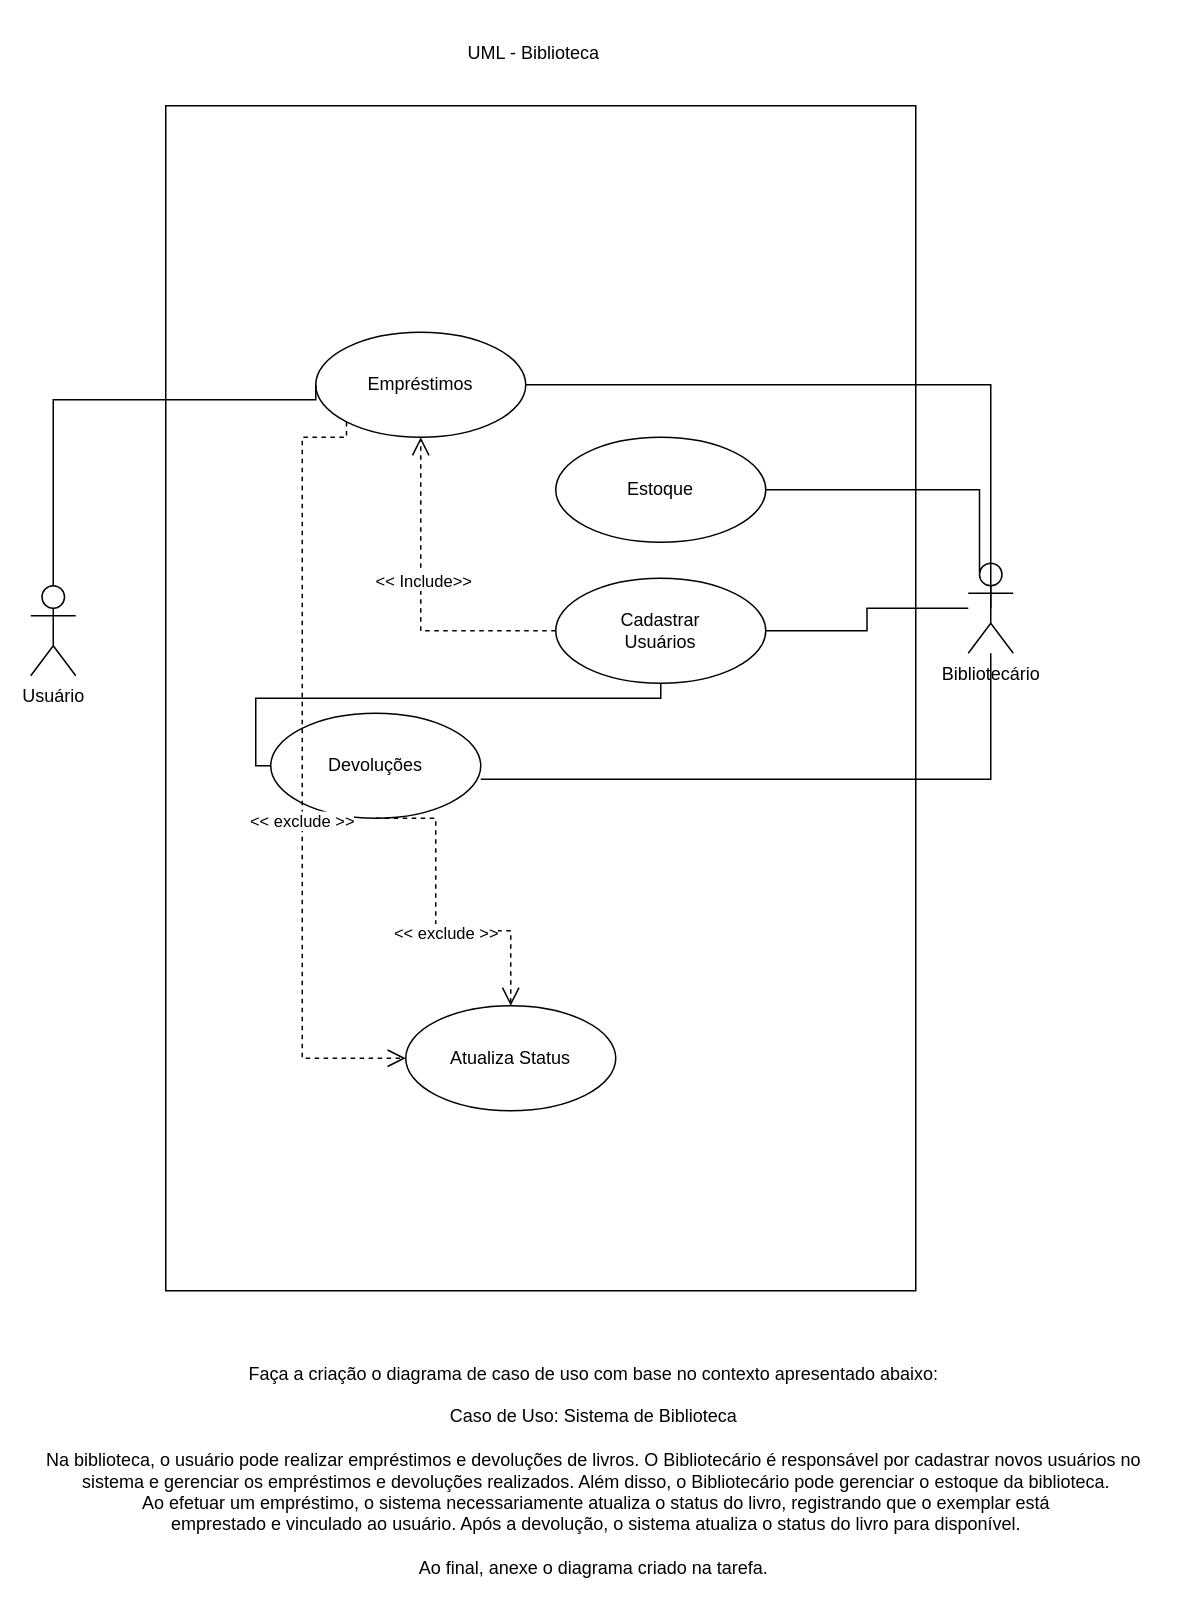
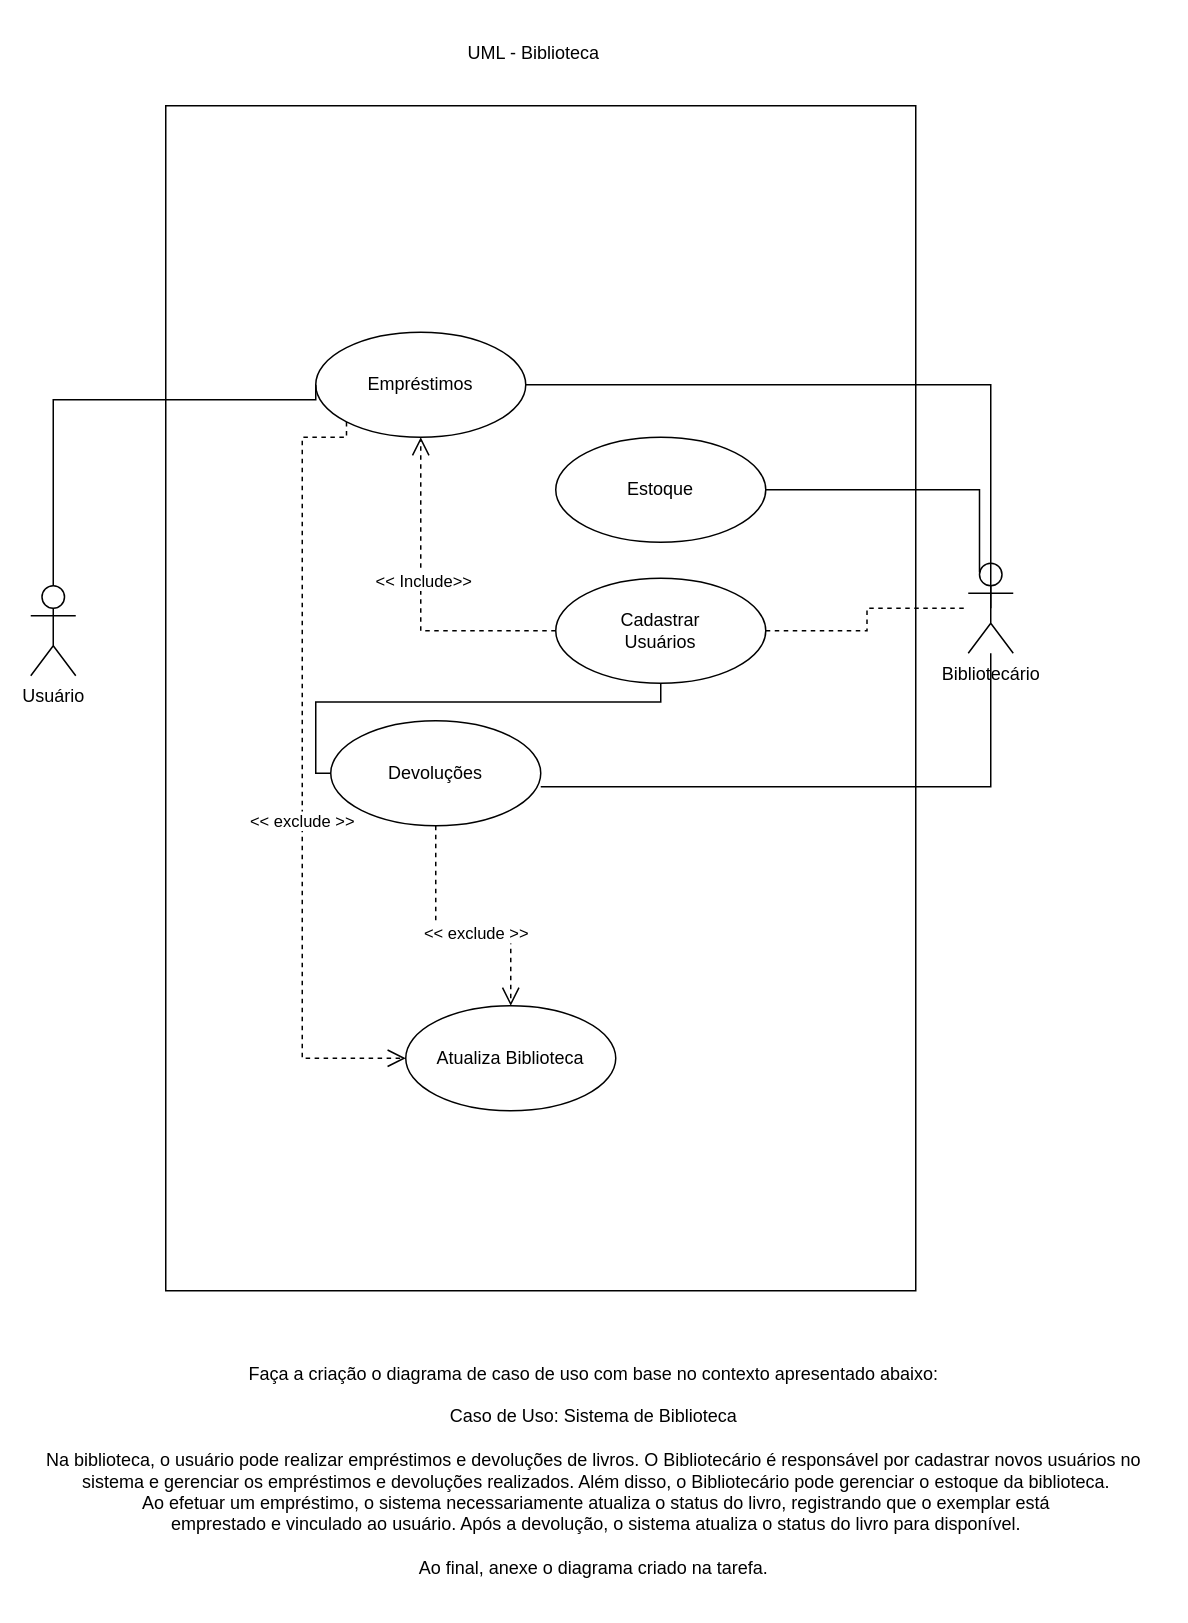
(867, 618) -> (867, 618)
(376, 766) -> (436, 773)
(511, 1058) -> (511, 1058)
